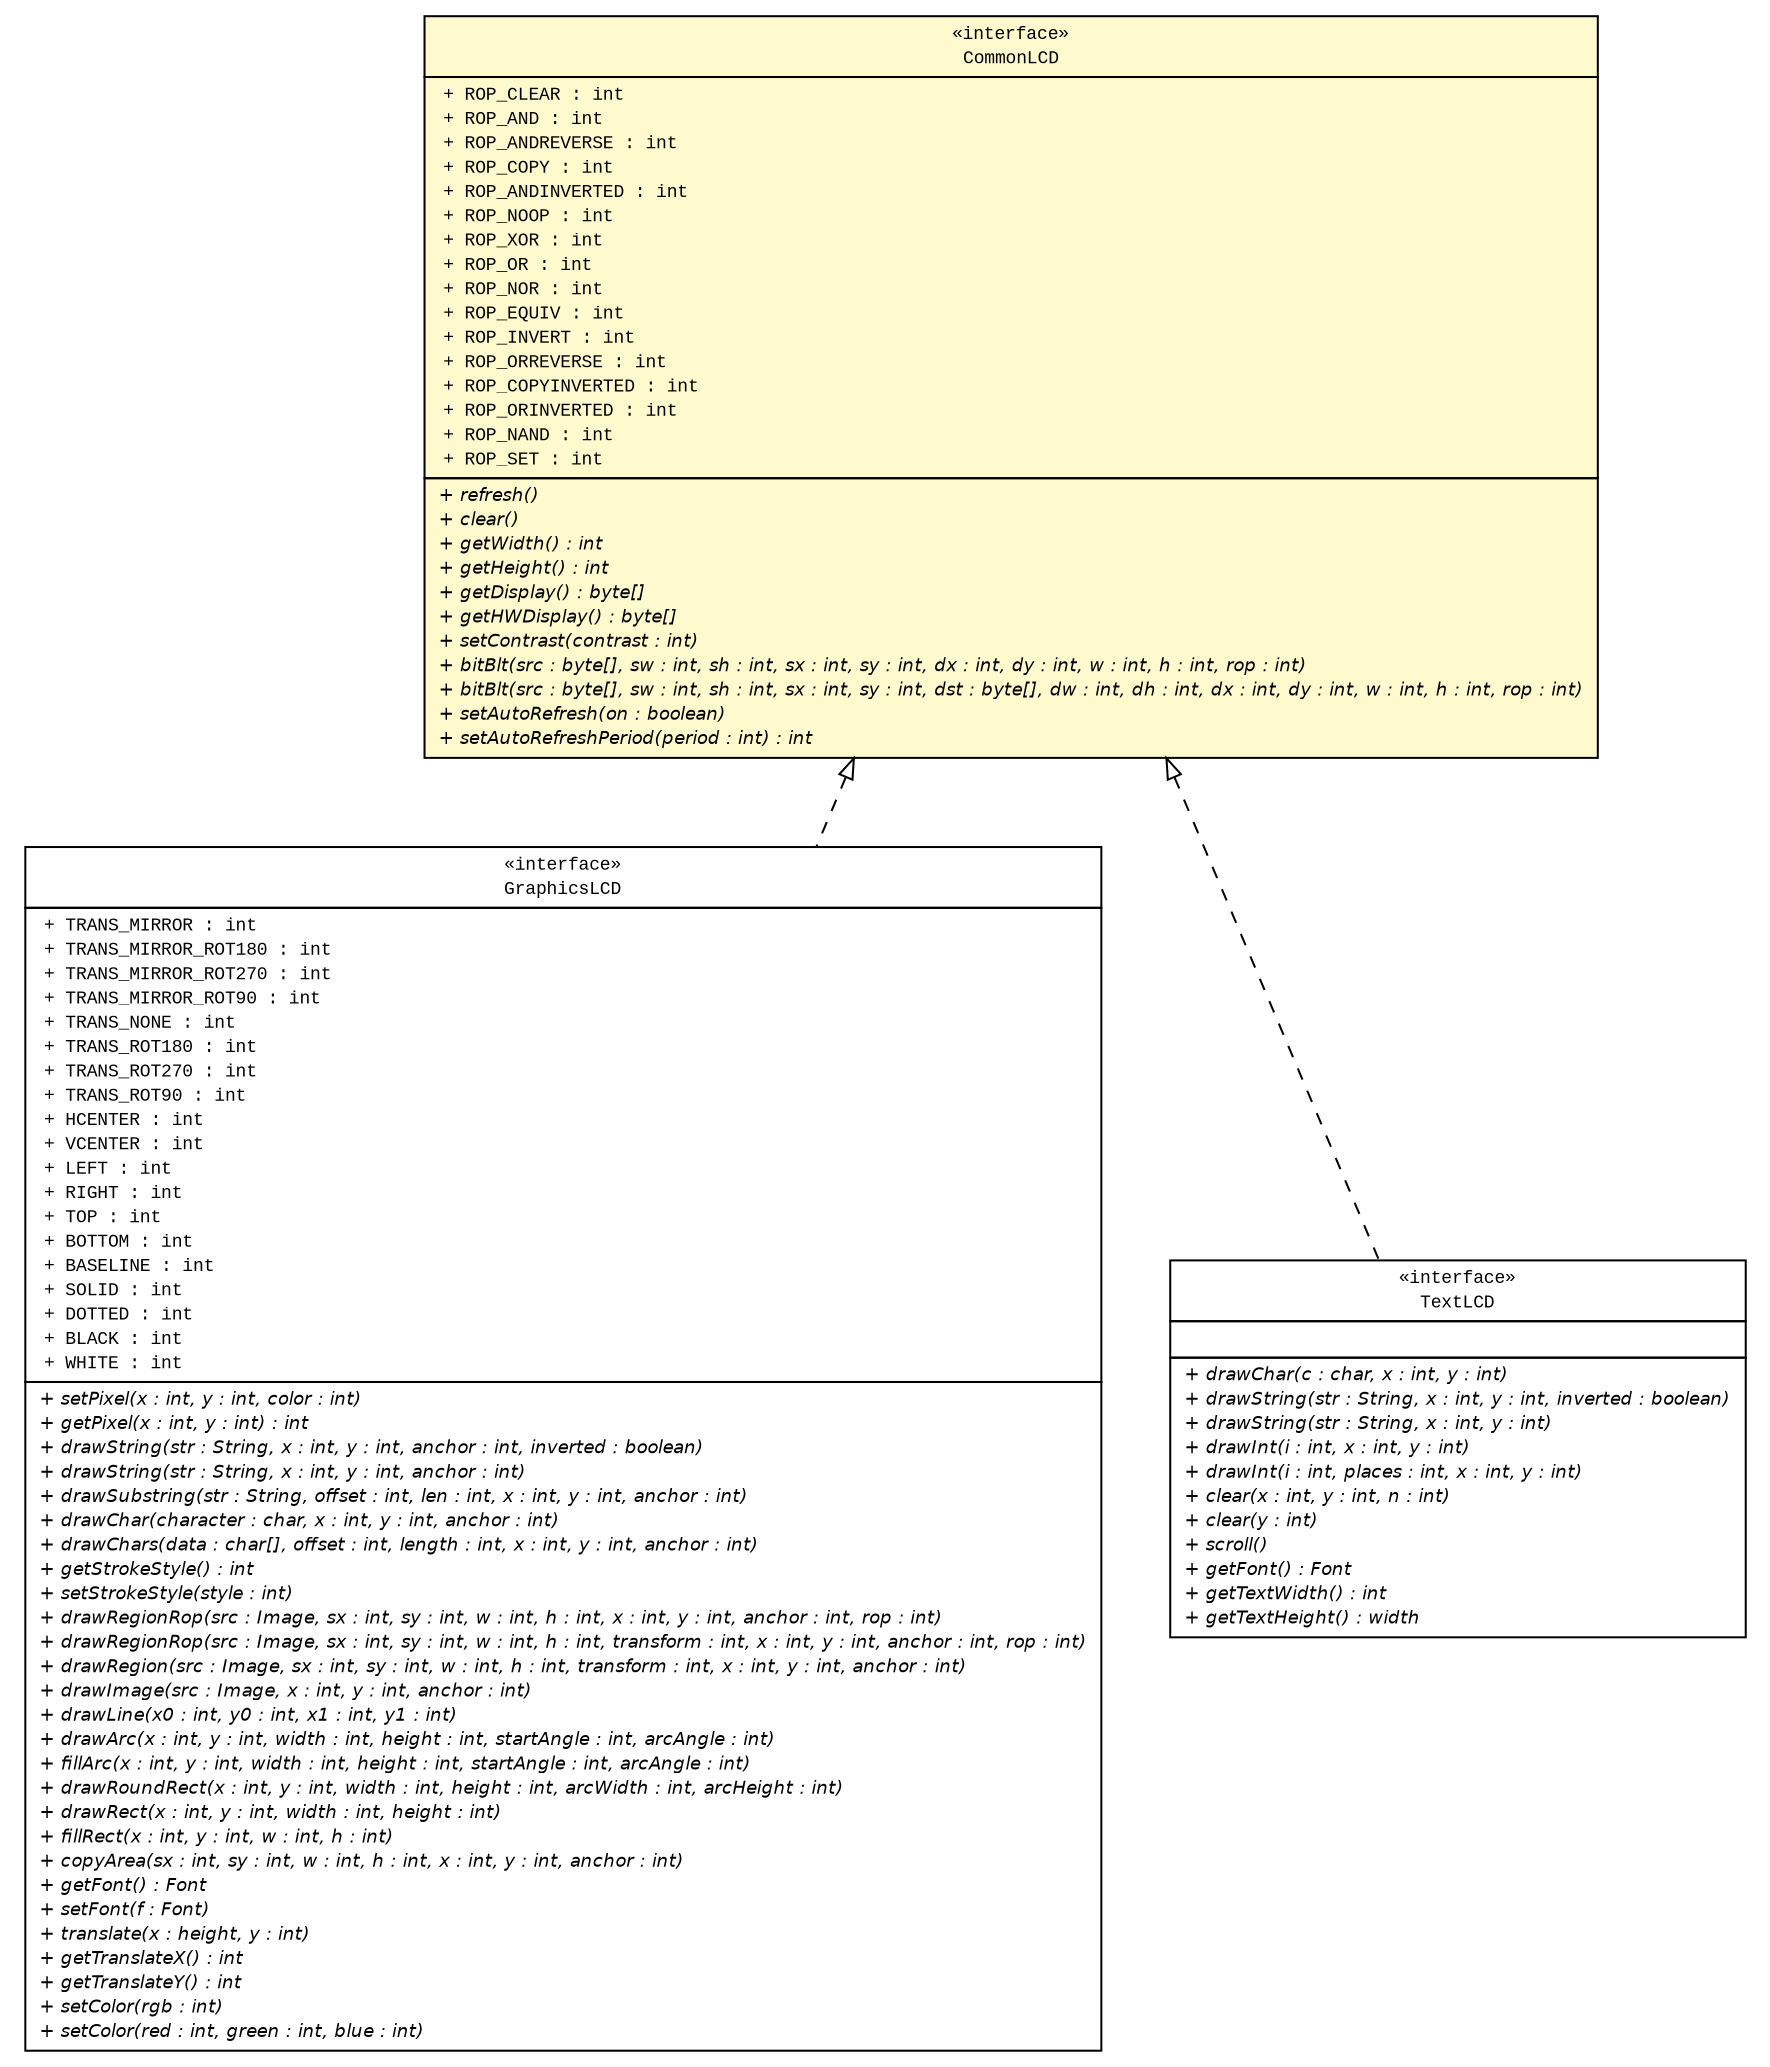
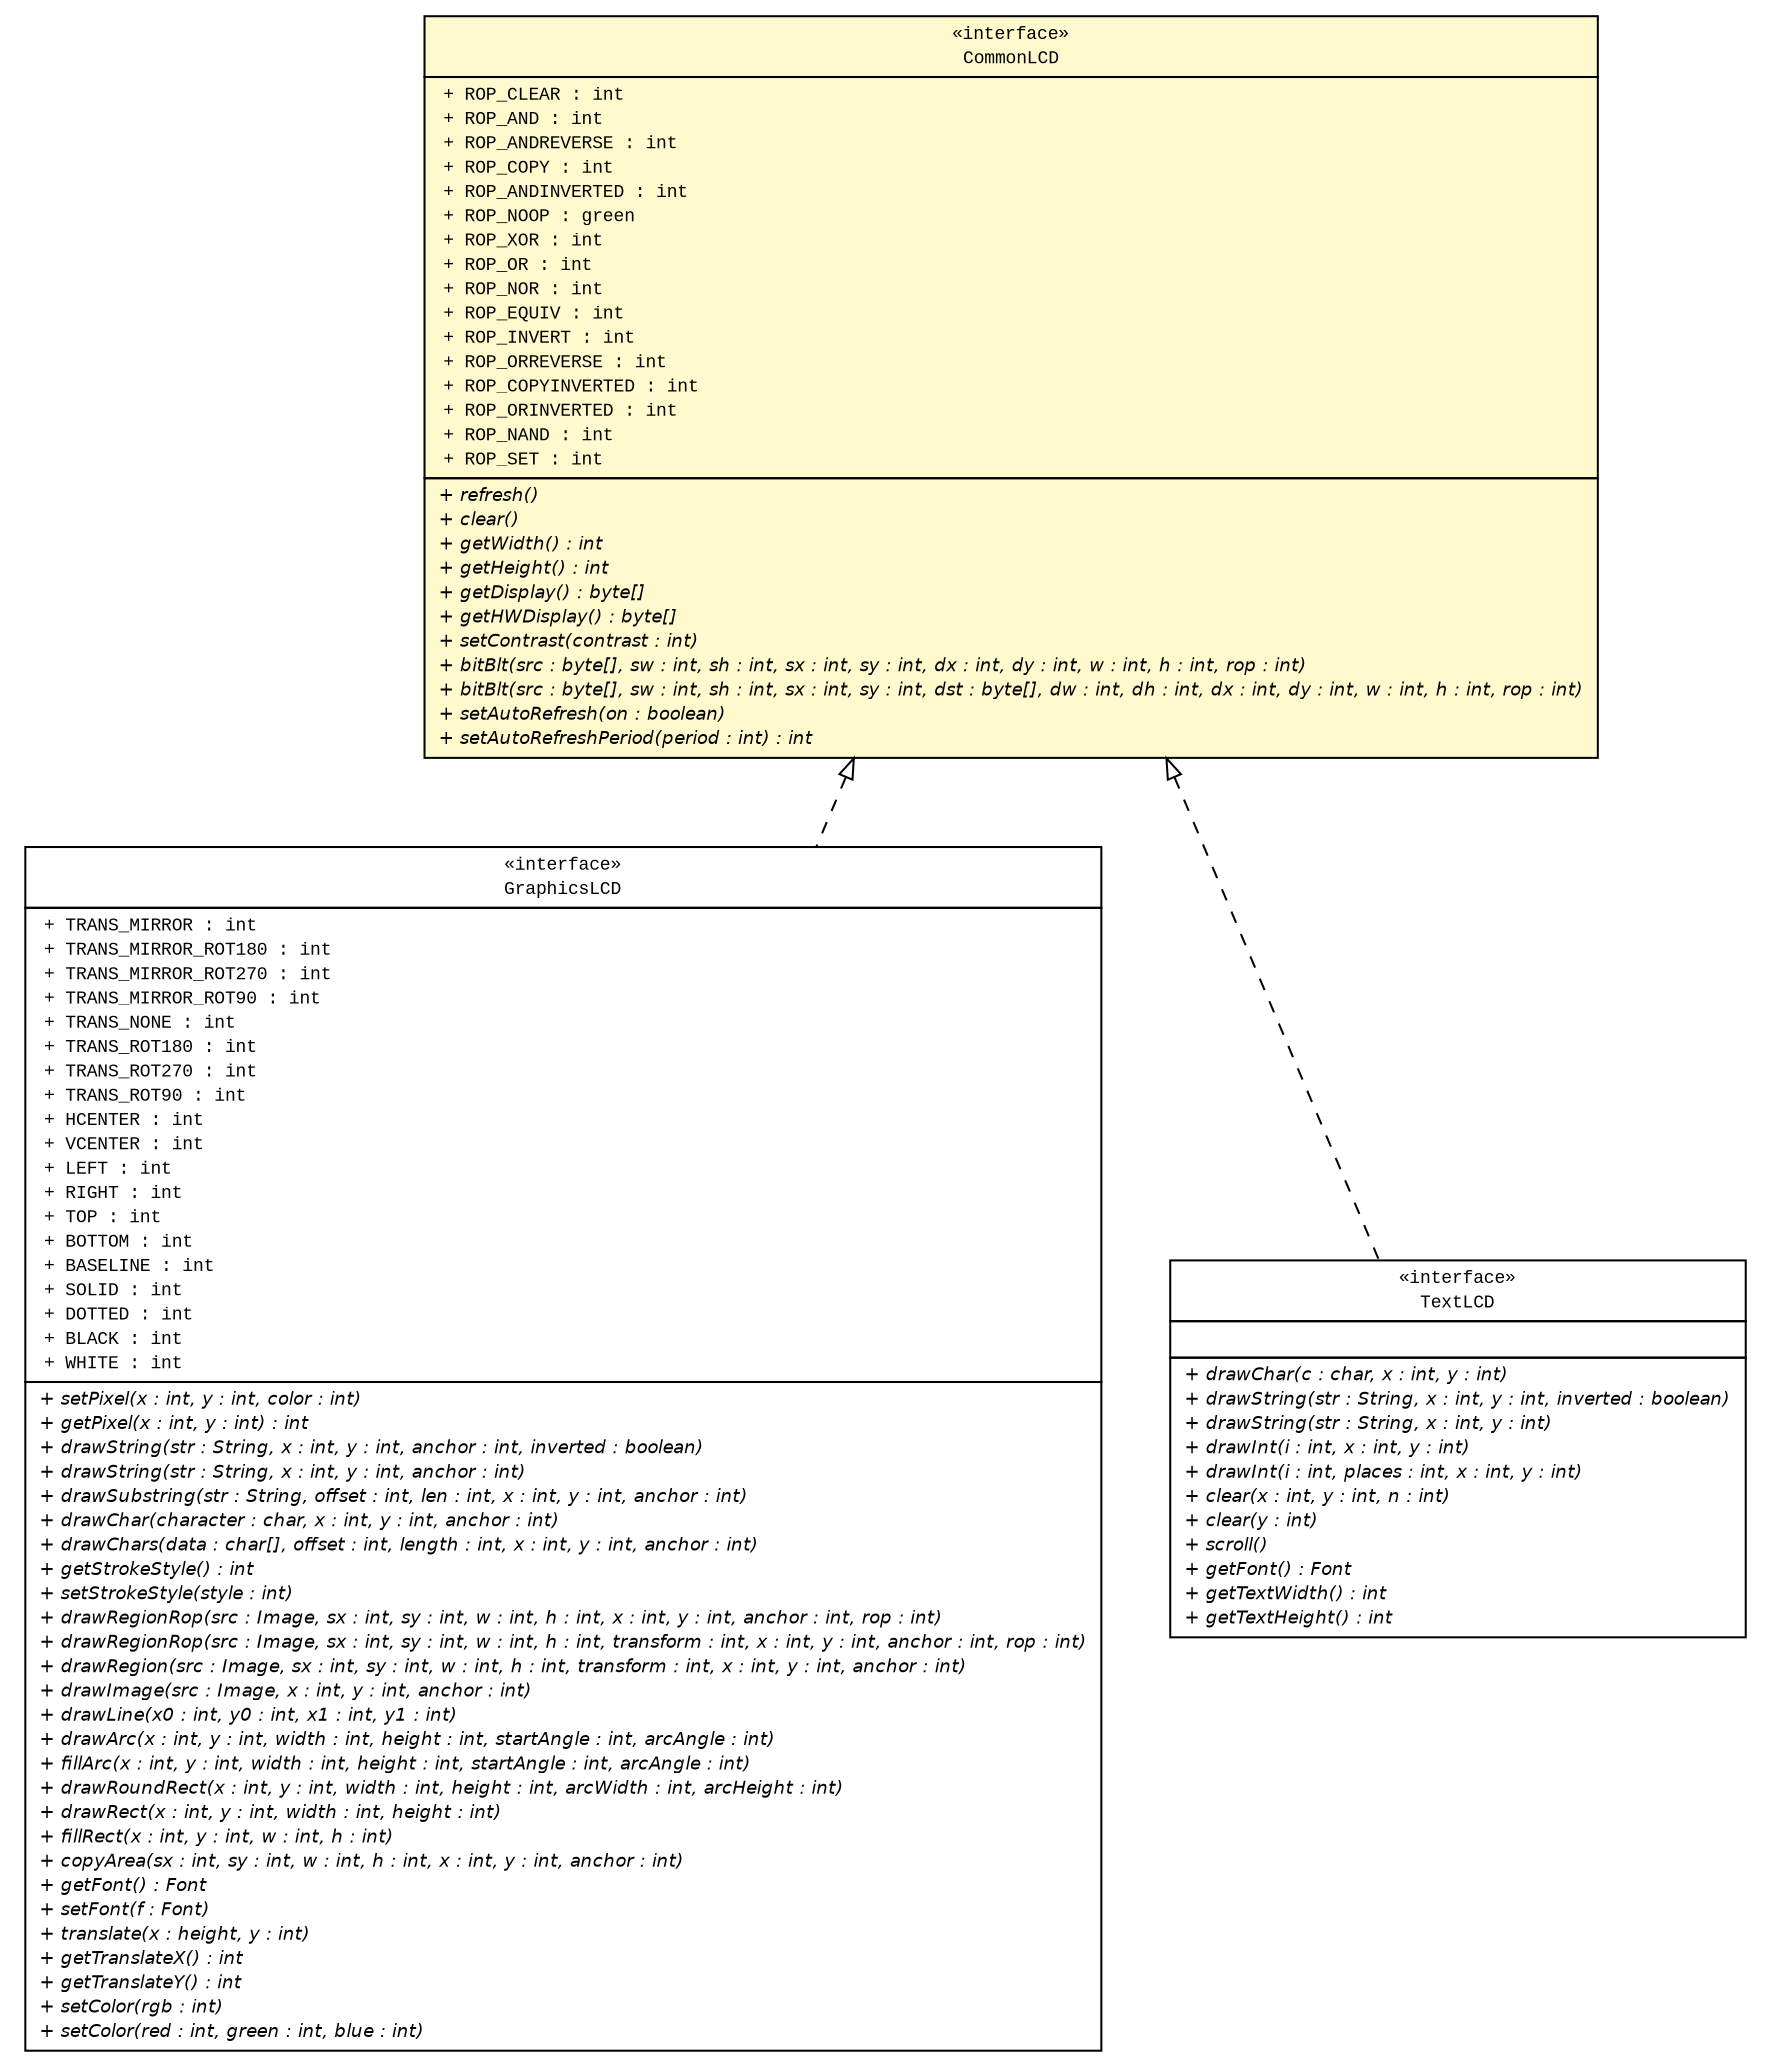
(529, 216) -> (540, 216)
(1303, 1618) -> (1289, 1618)
